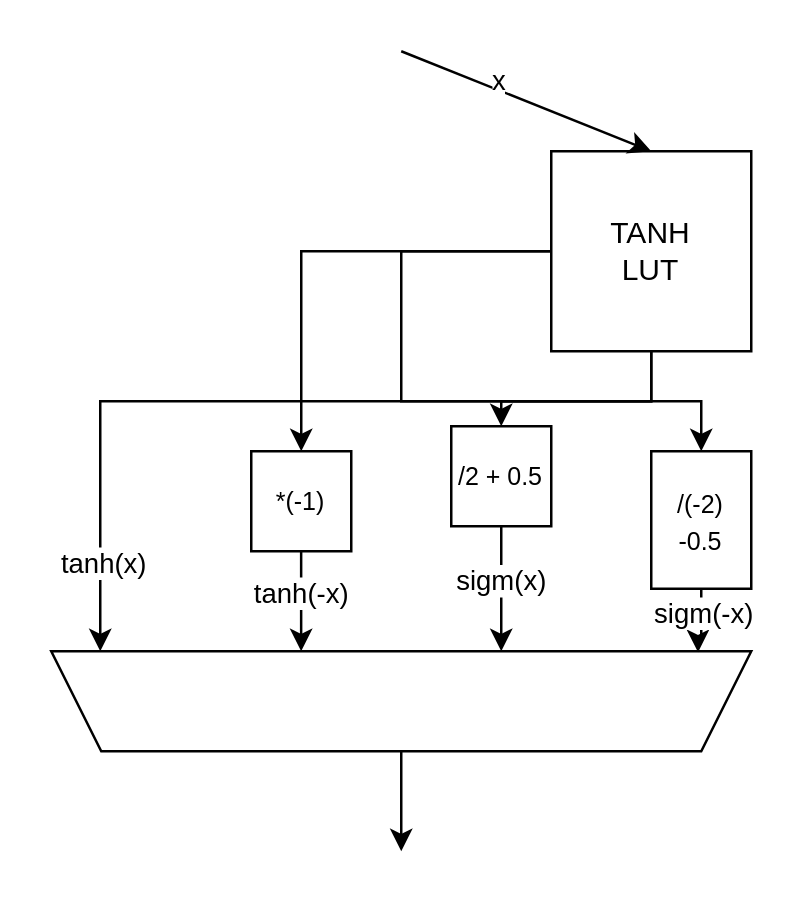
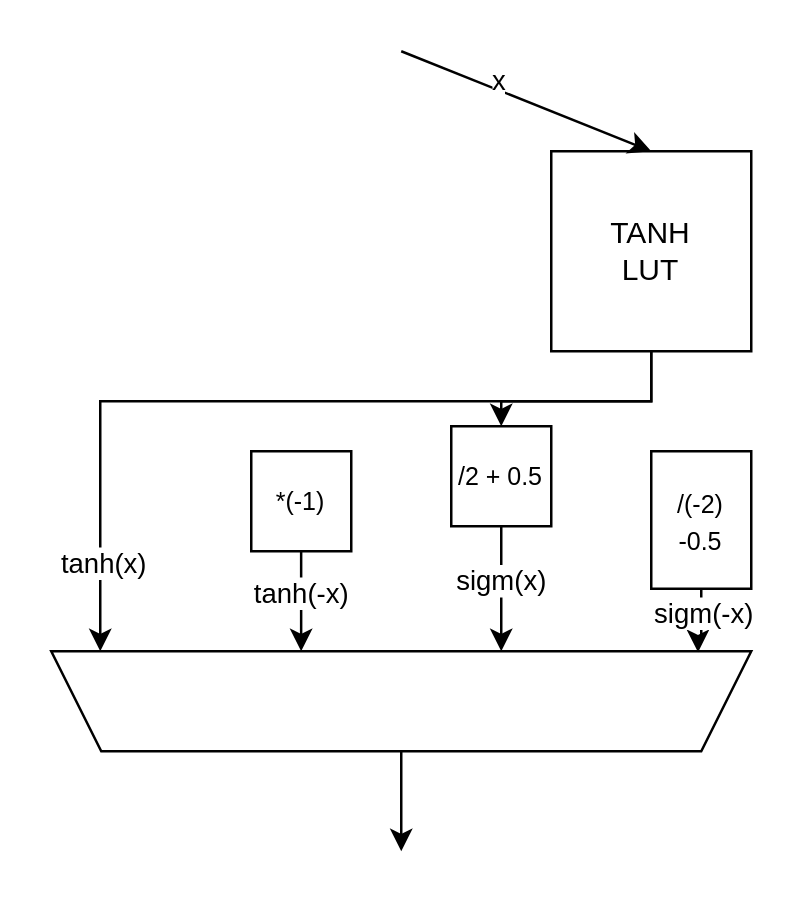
(301, 275) -> none
(401, 325) -> none
